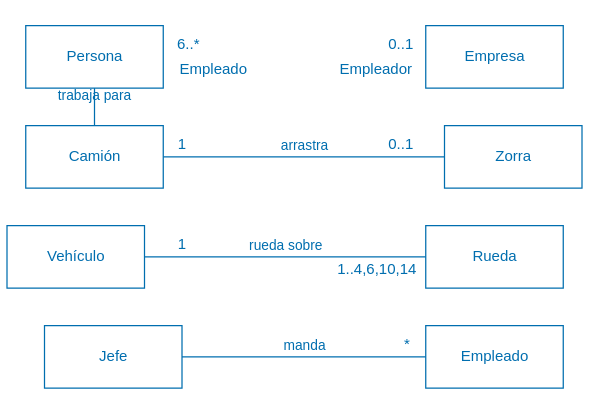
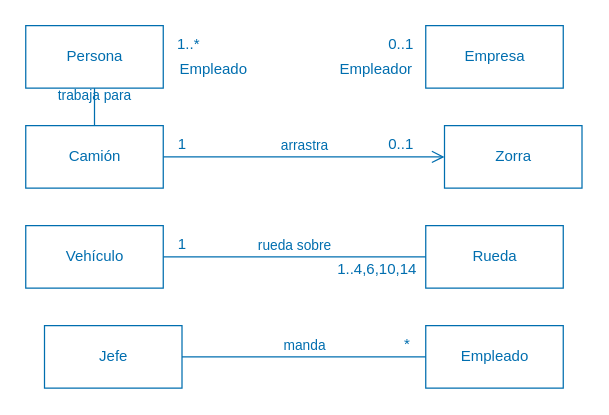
(189, 44) -> (189, 44)
(438, 157) -> (438, 157)
(76, 257) -> (94, 257)
